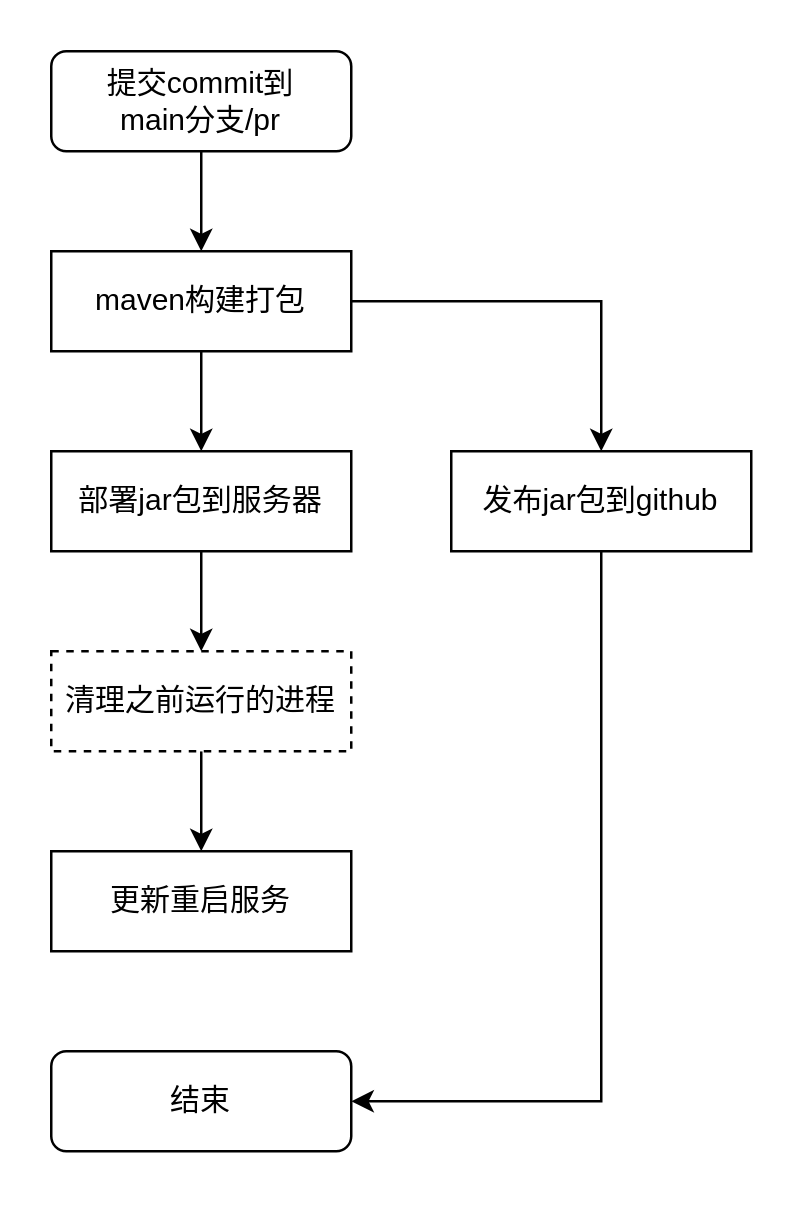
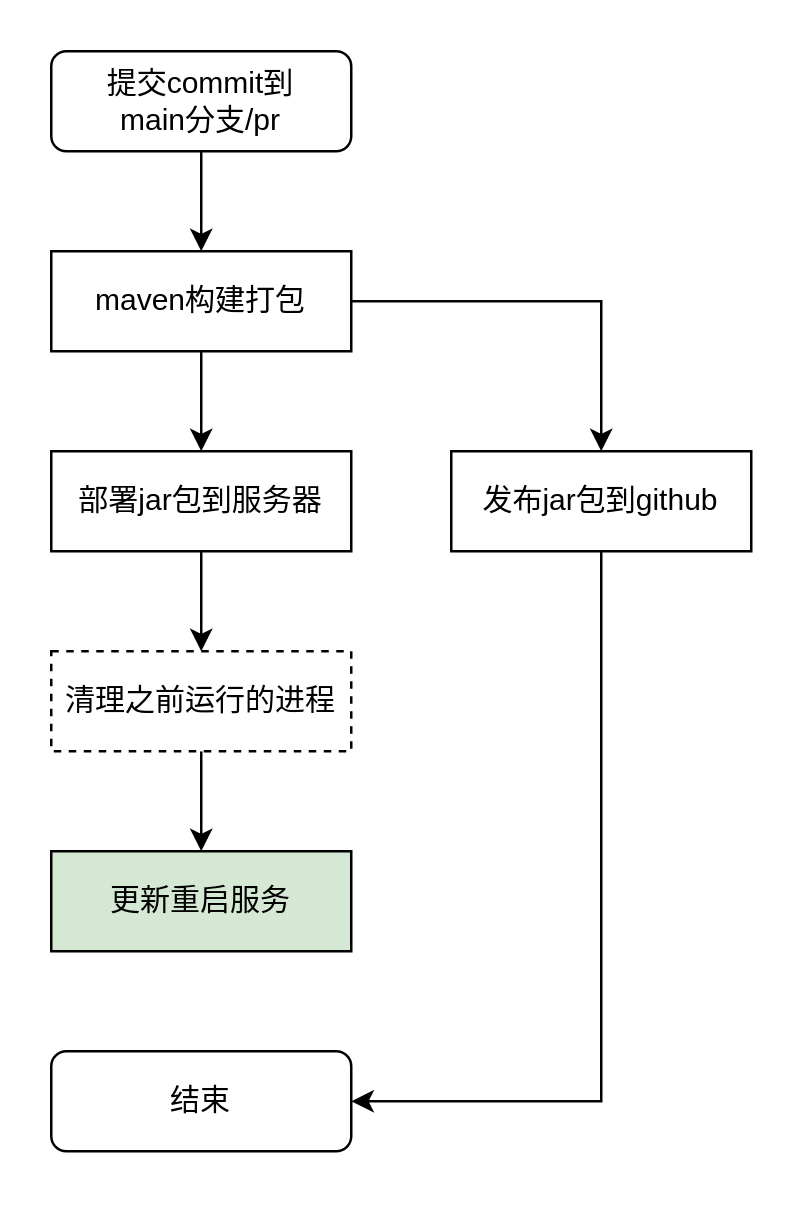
(201, 901) -> (201, 901)
